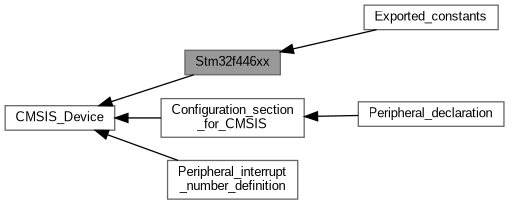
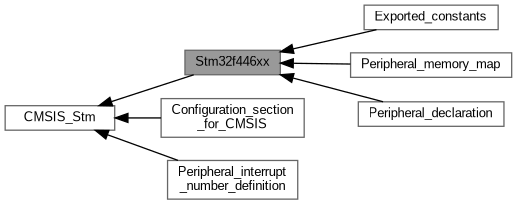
none -> (431, 65)
(338, 116) -> (338, 90)
(60, 118) -> (60, 118)
